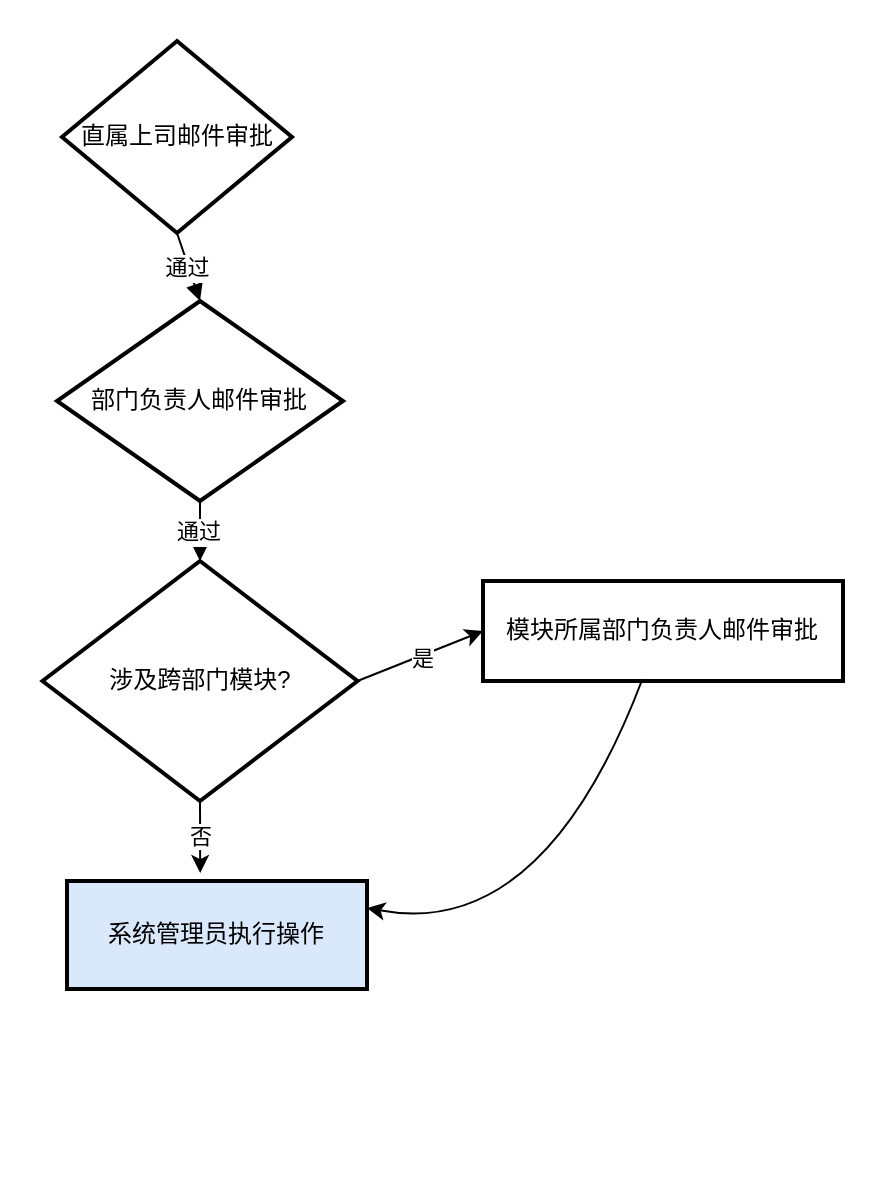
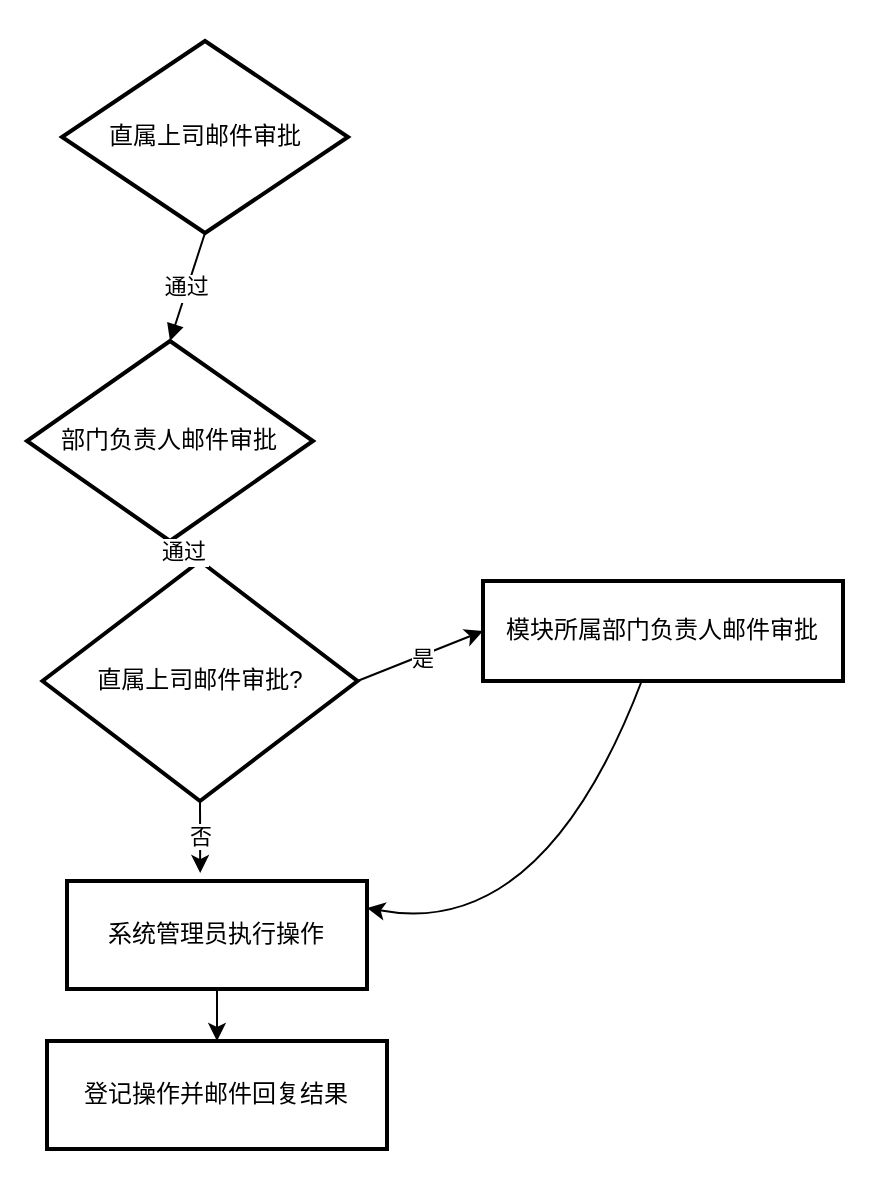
(177, 137) -> (205, 137)
(200, 401) -> (170, 441)
(201, 681) -> (201, 681)
(217, 935) -> (217, 935)
none -> (217, 1008)
none -> (217, 1095)
